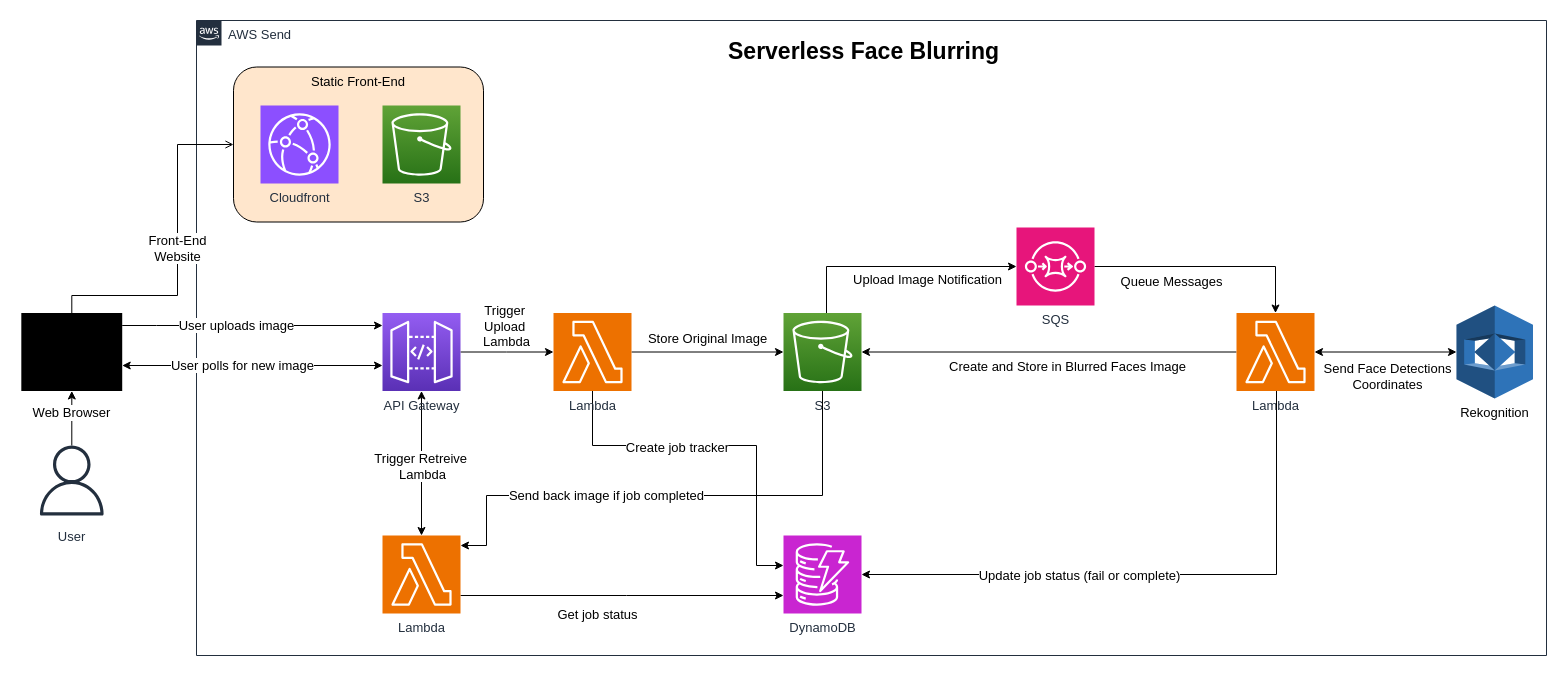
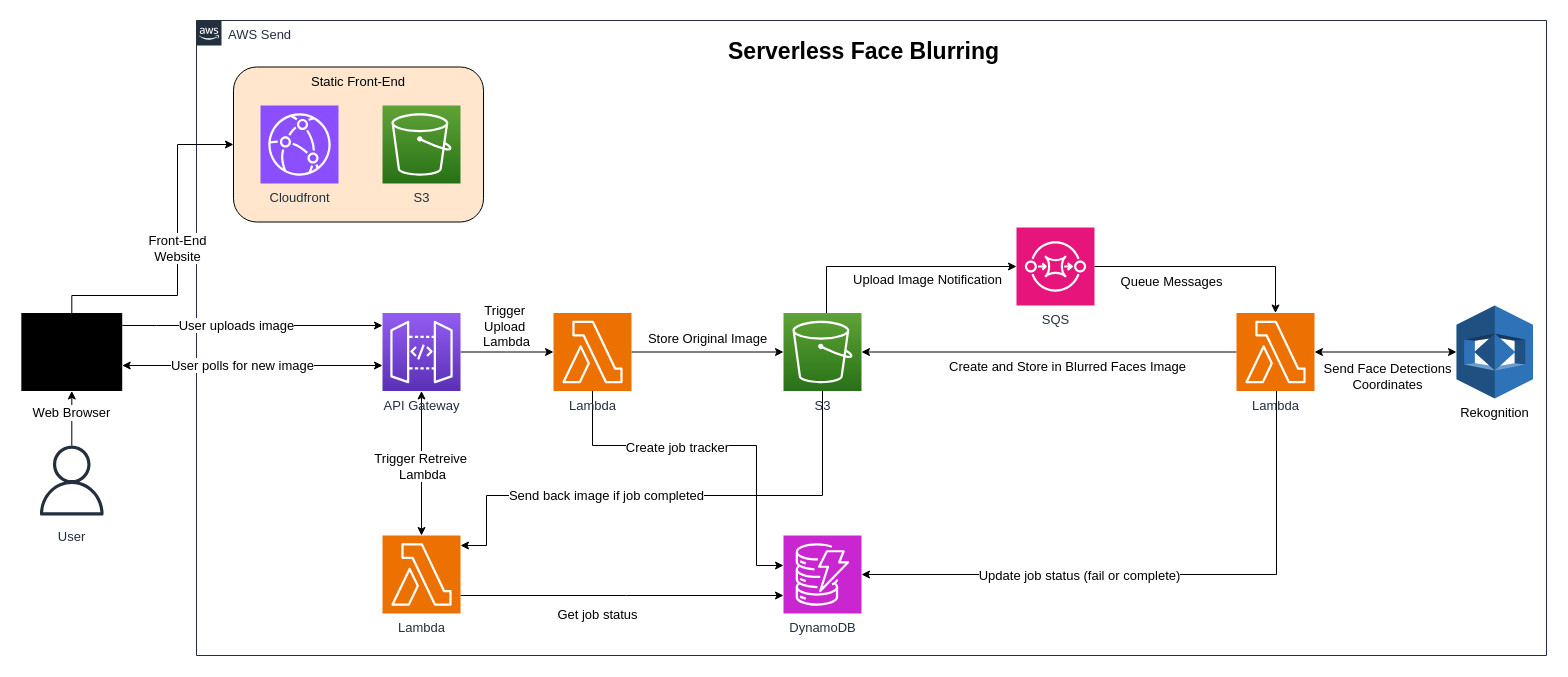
(227, 145) -> (225, 145)
